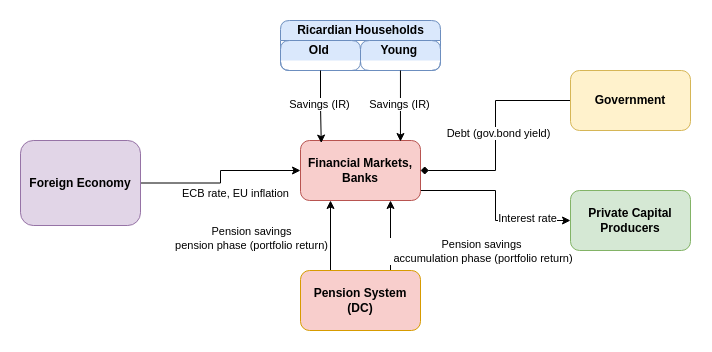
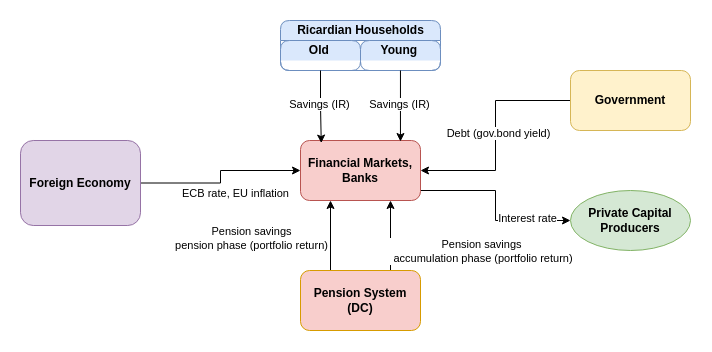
(429, 171) -> (428, 171)
(631, 221) -> (631, 221)
